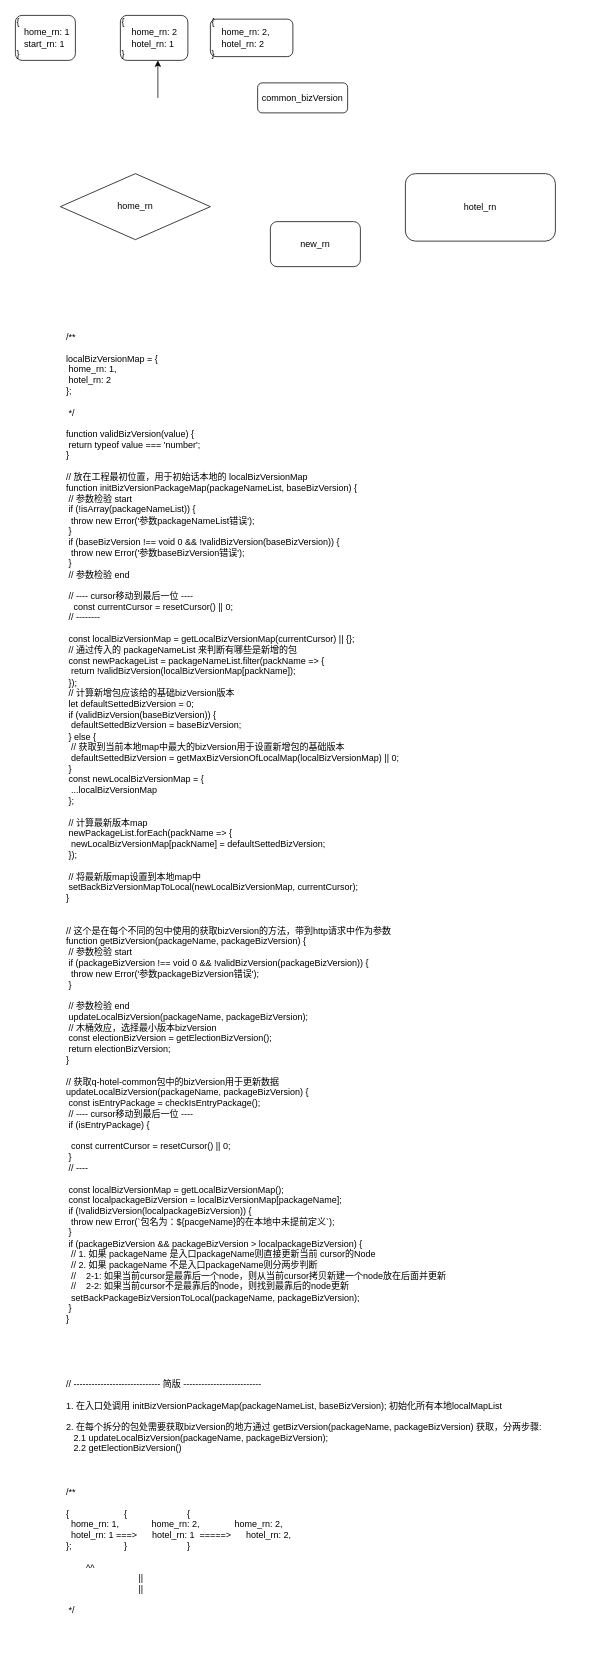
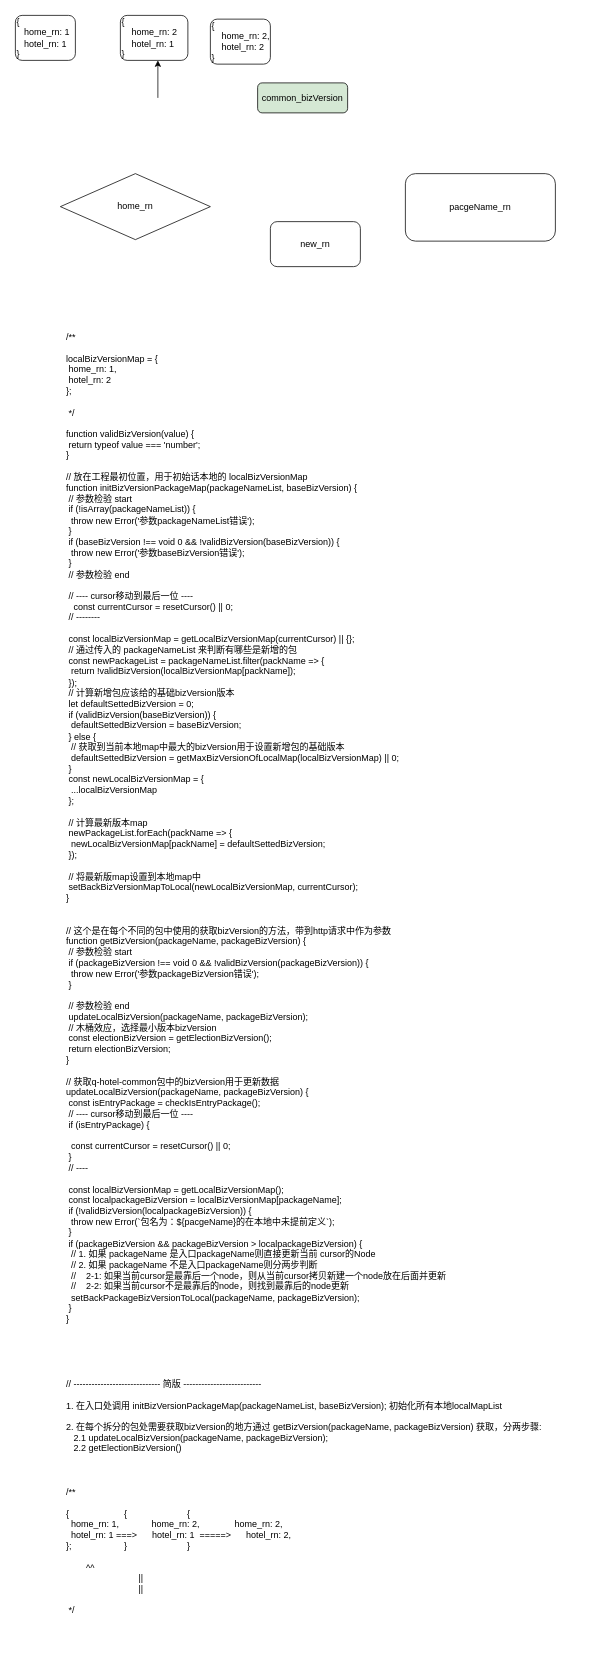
(42, 38) -> (41, 38)
(252, 38) -> (240, 42)
(303, 98) -> (303, 98)
(480, 207) -> (480, 207)
